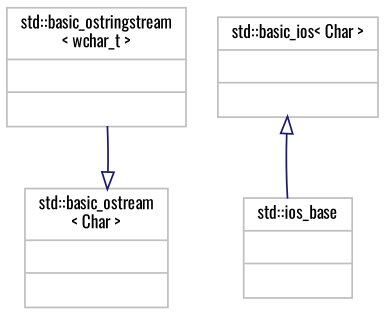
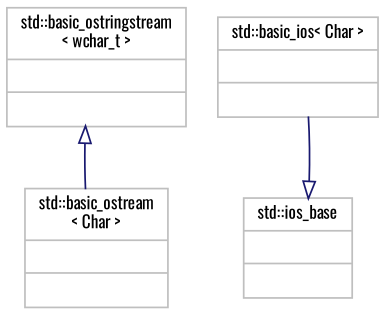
(108, 149) -> (85, 166)
(286, 166) -> (310, 149)
